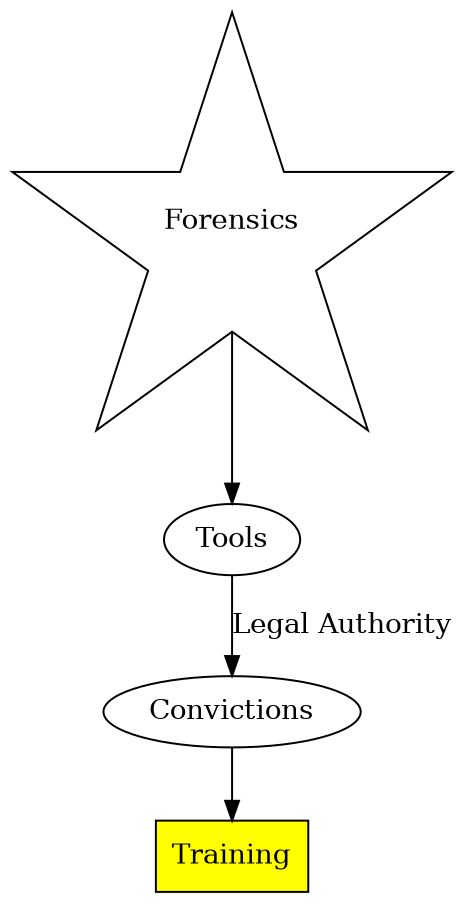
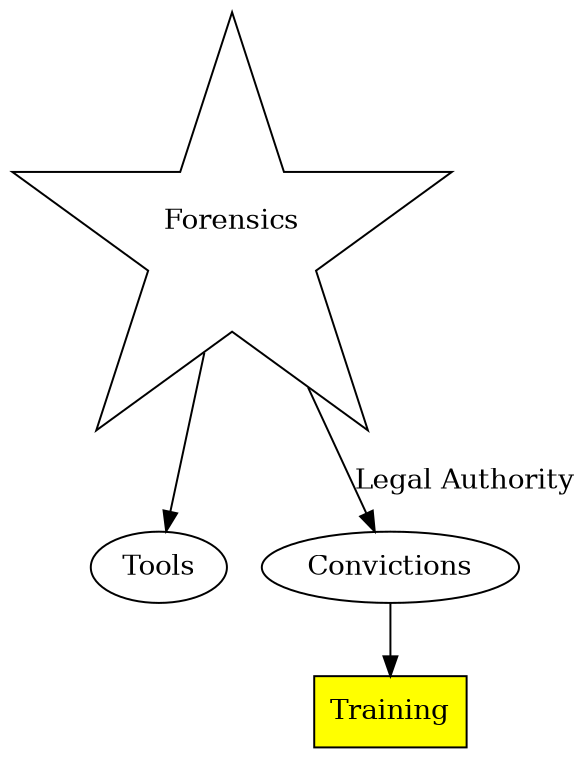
(232, 616) -> (337, 450)
